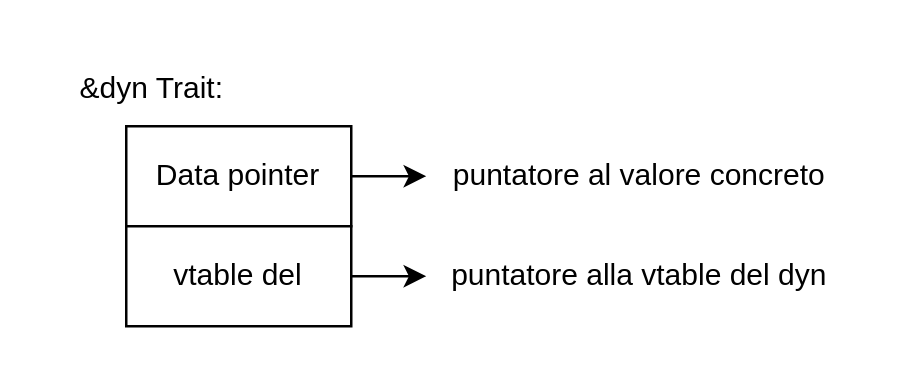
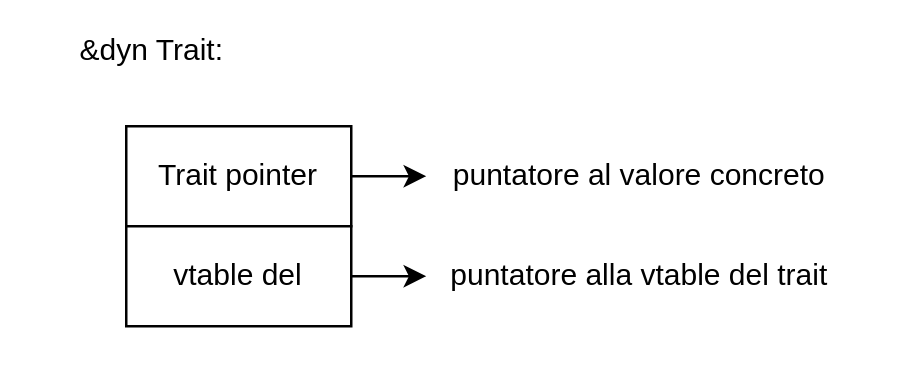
(151, 89) -> (151, 51)
(239, 176) -> (239, 176)
(640, 276) -> (640, 276)
